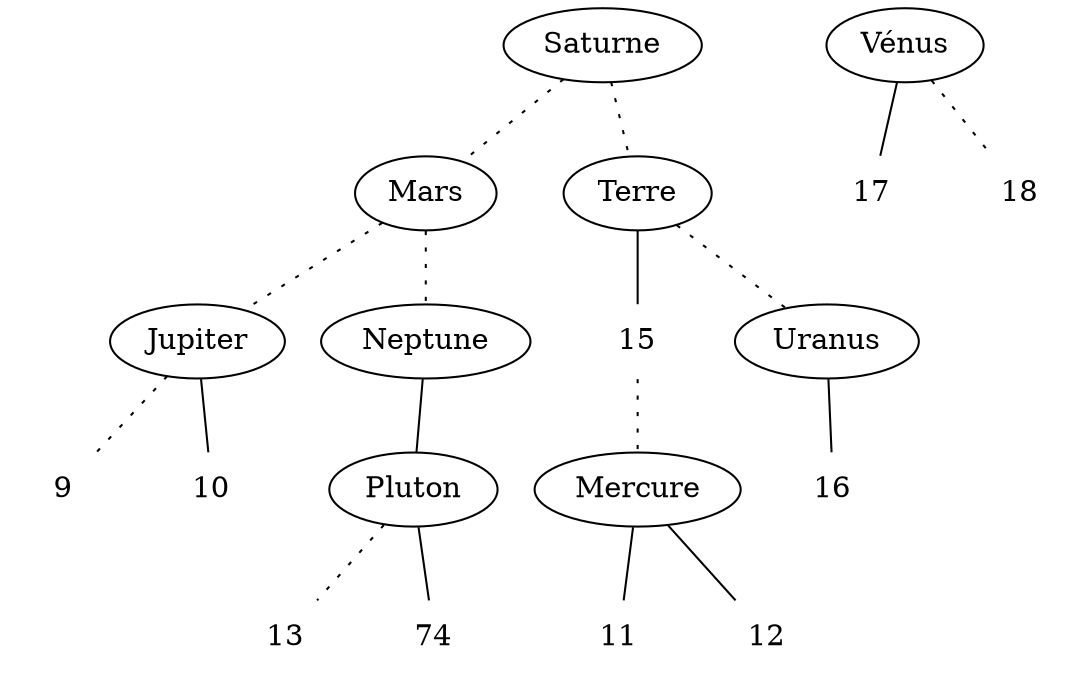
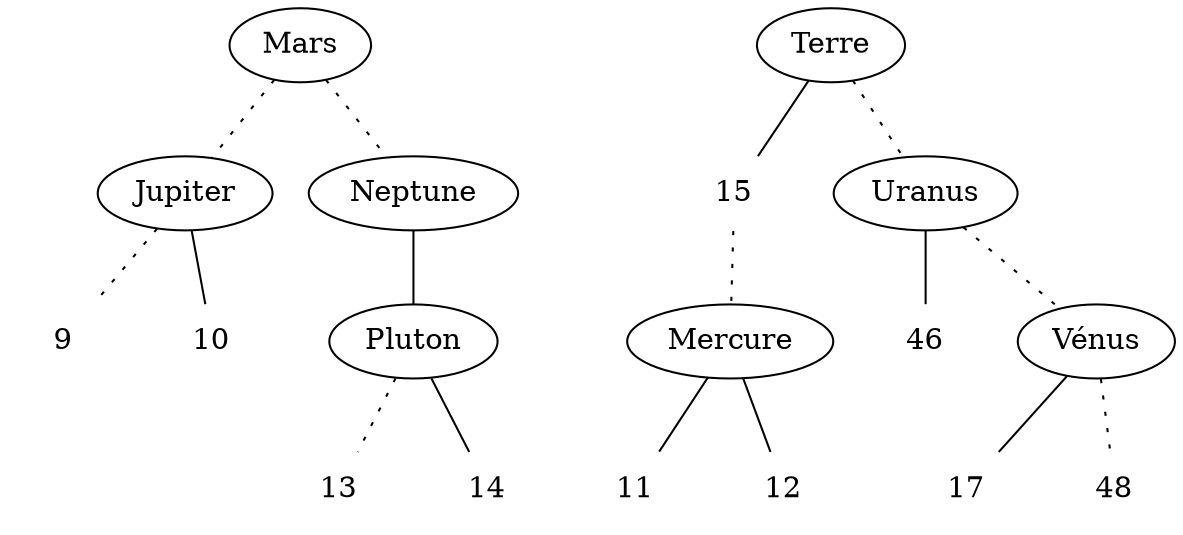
(603, 45) -> none
(1020, 193) -> (1115, 490)
none -> (1012, 268)
(833, 490) -> (926, 341)
(434, 638) -> (487, 490)
